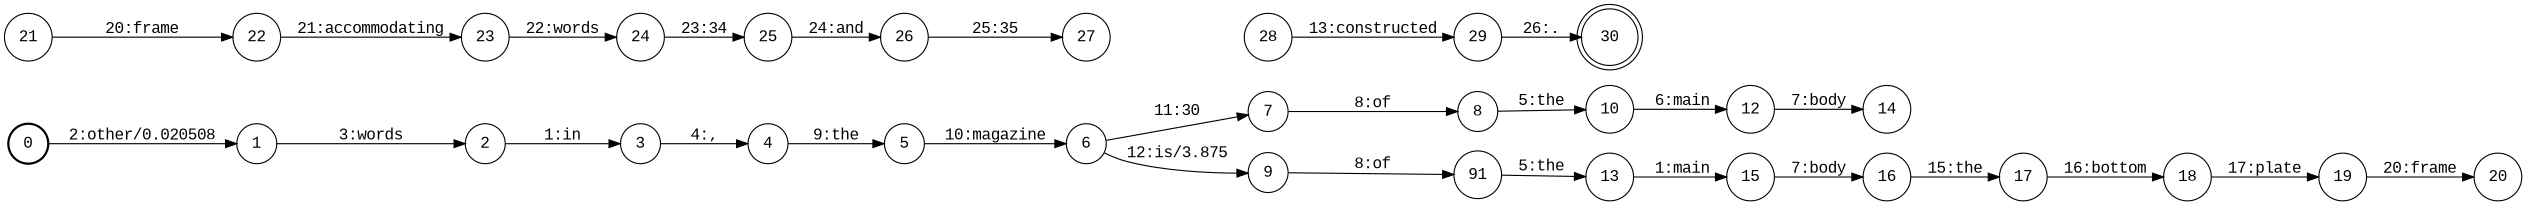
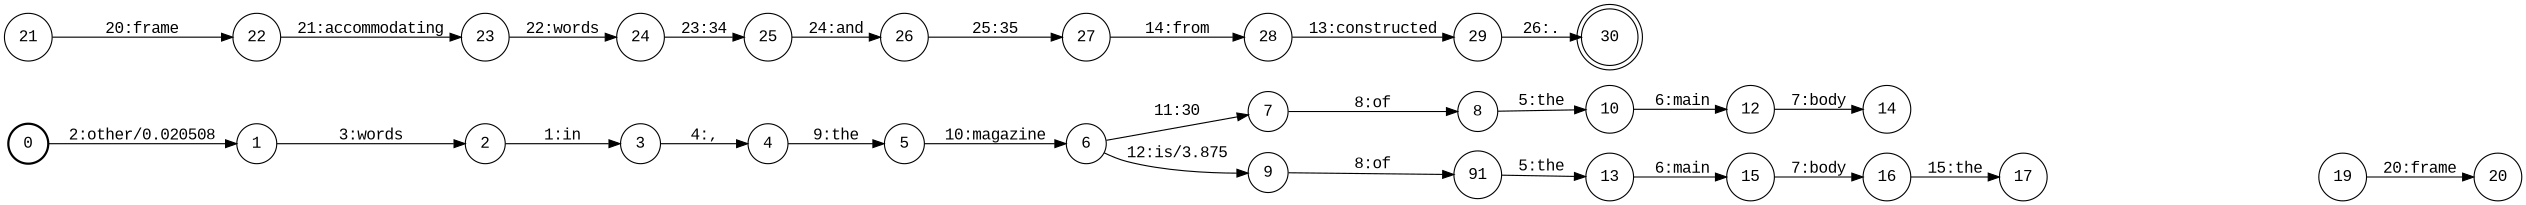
none -> (1172, 37)
(1682, 169) -> (1682, 169)
(2187, 177) -> none
